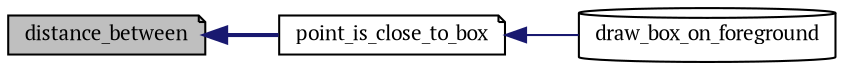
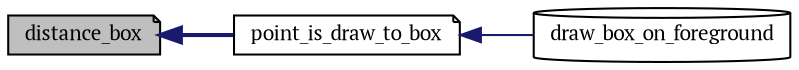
(107, 35) -> (84, 35)
(392, 35) -> (347, 35)
